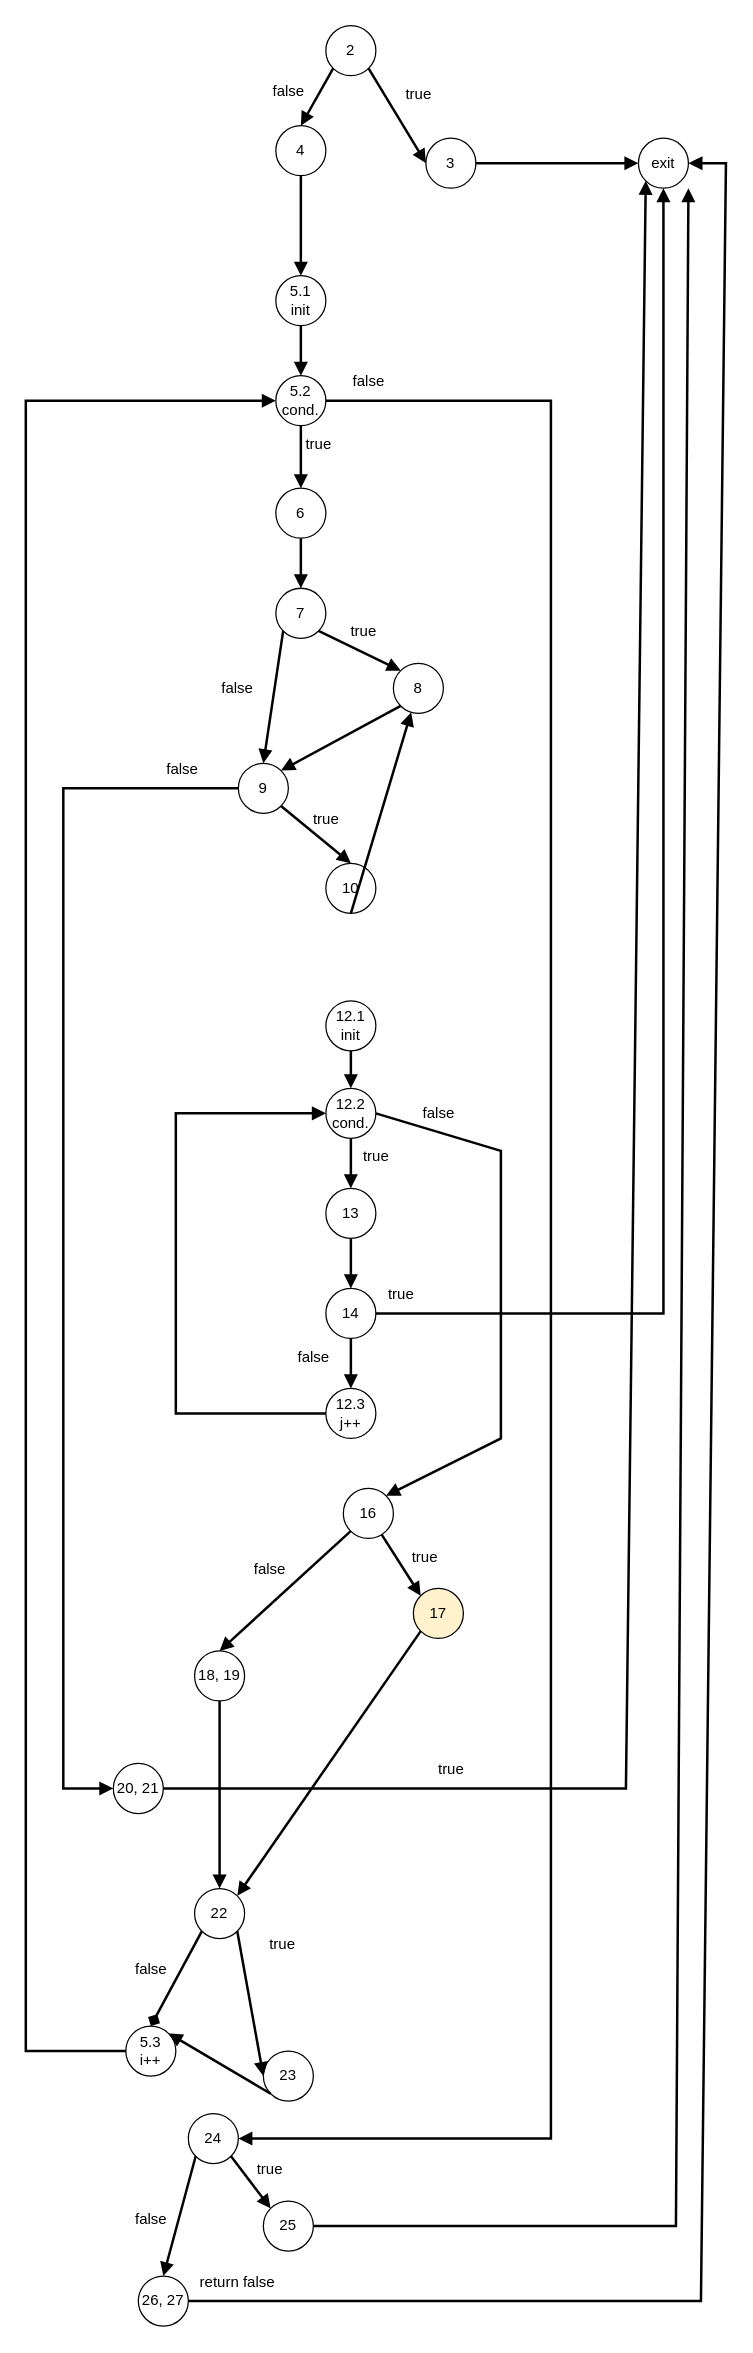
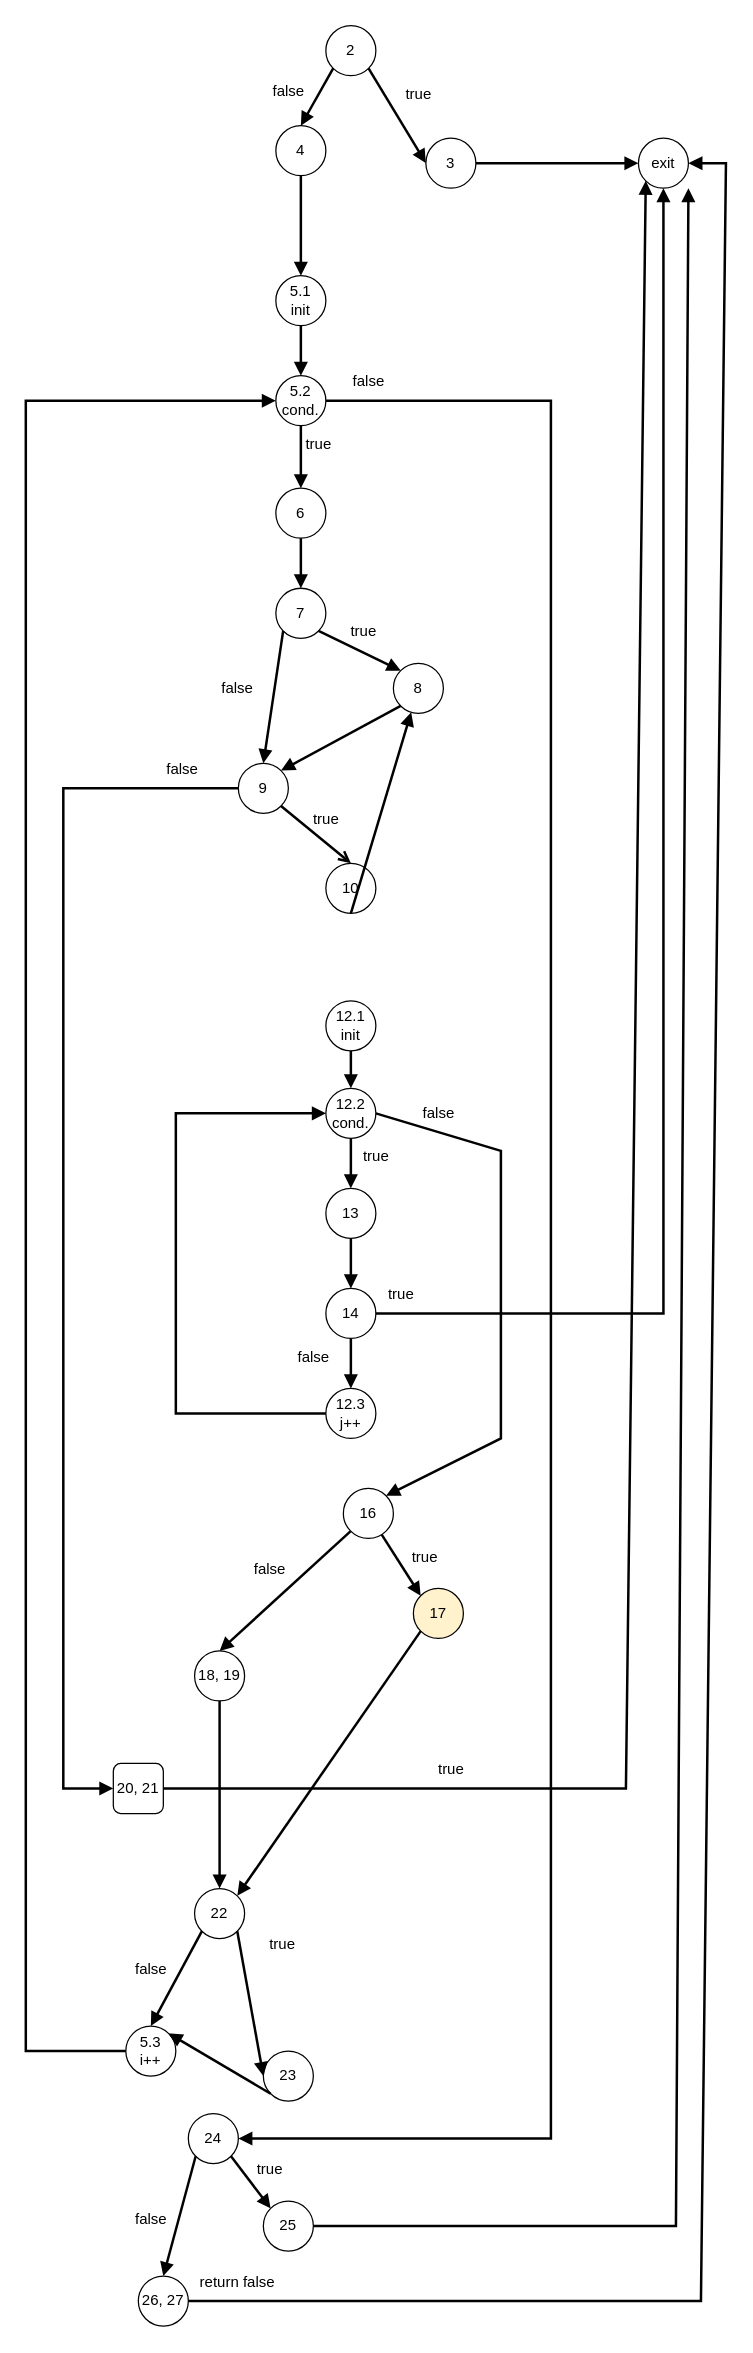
(340, 854) -> (341, 855)
(138, 1788) -> (138, 1788)
(157, 2013) -> (157, 2013)
